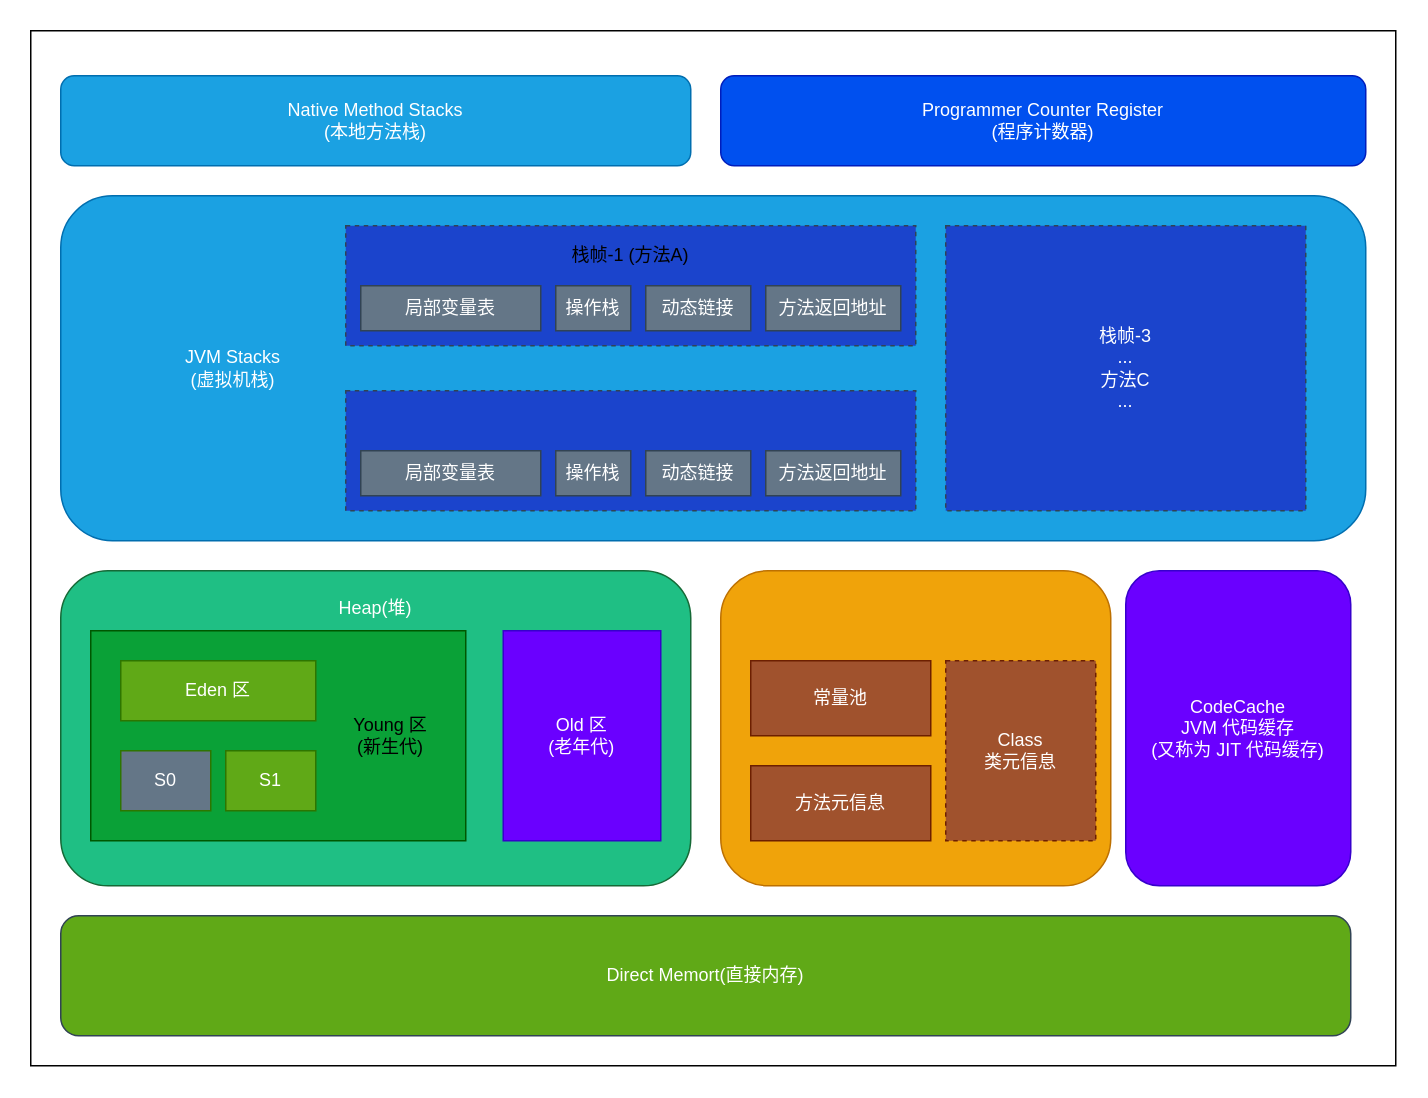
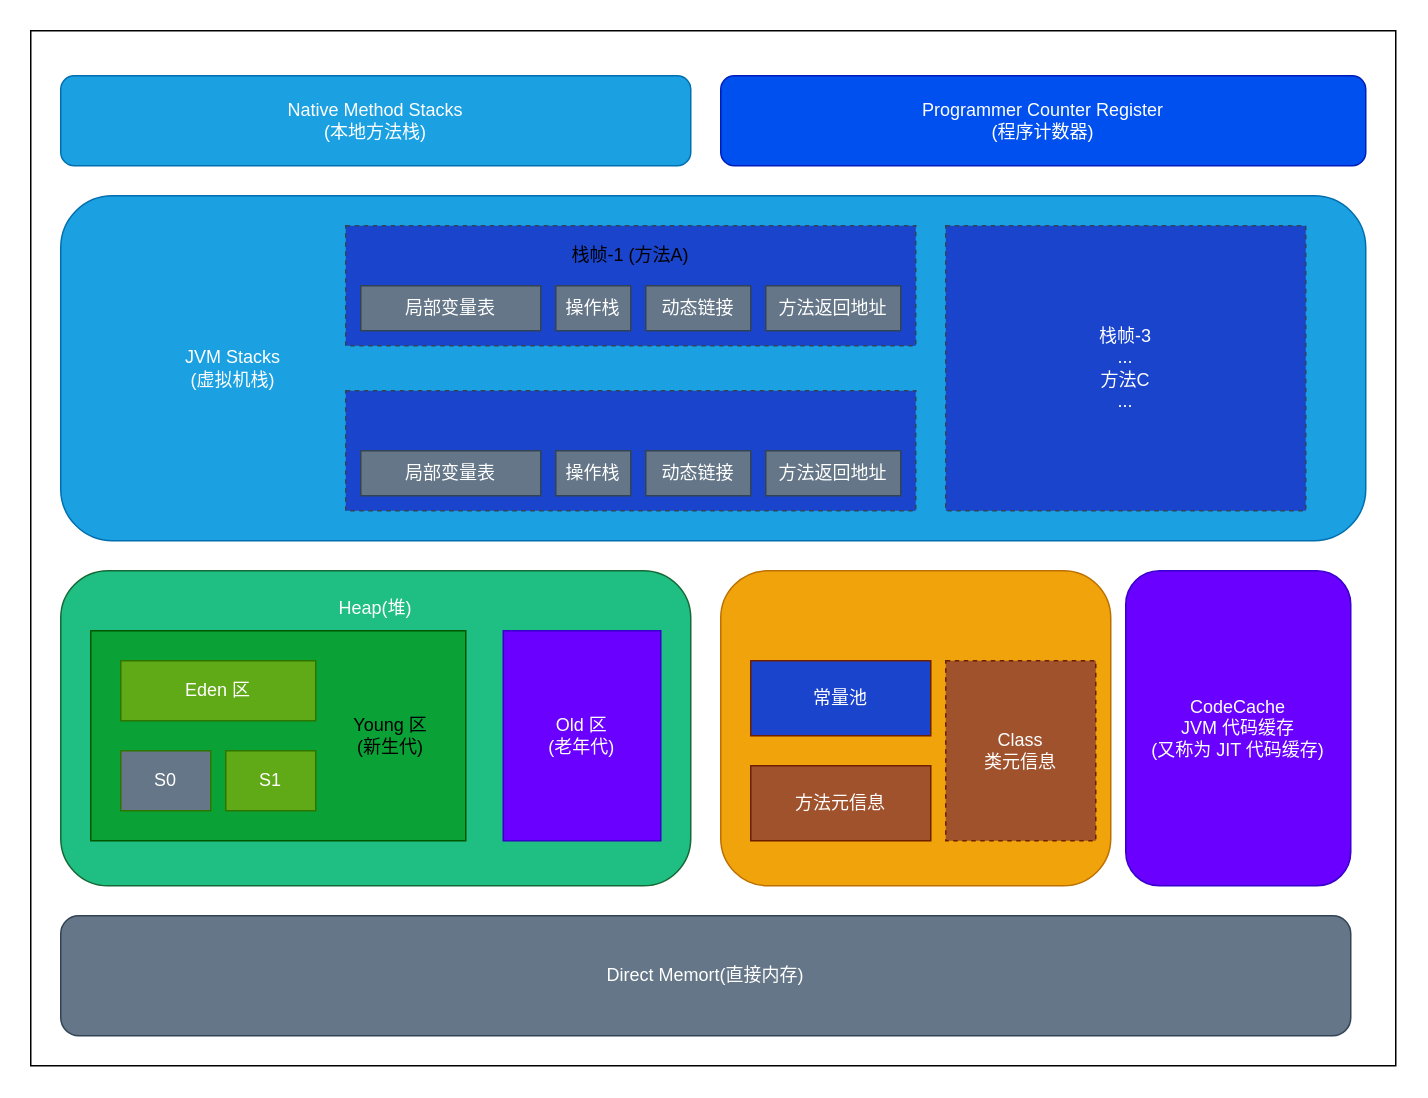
(841, 698) -> (841, 698)
(706, 976) -> (706, 976)
